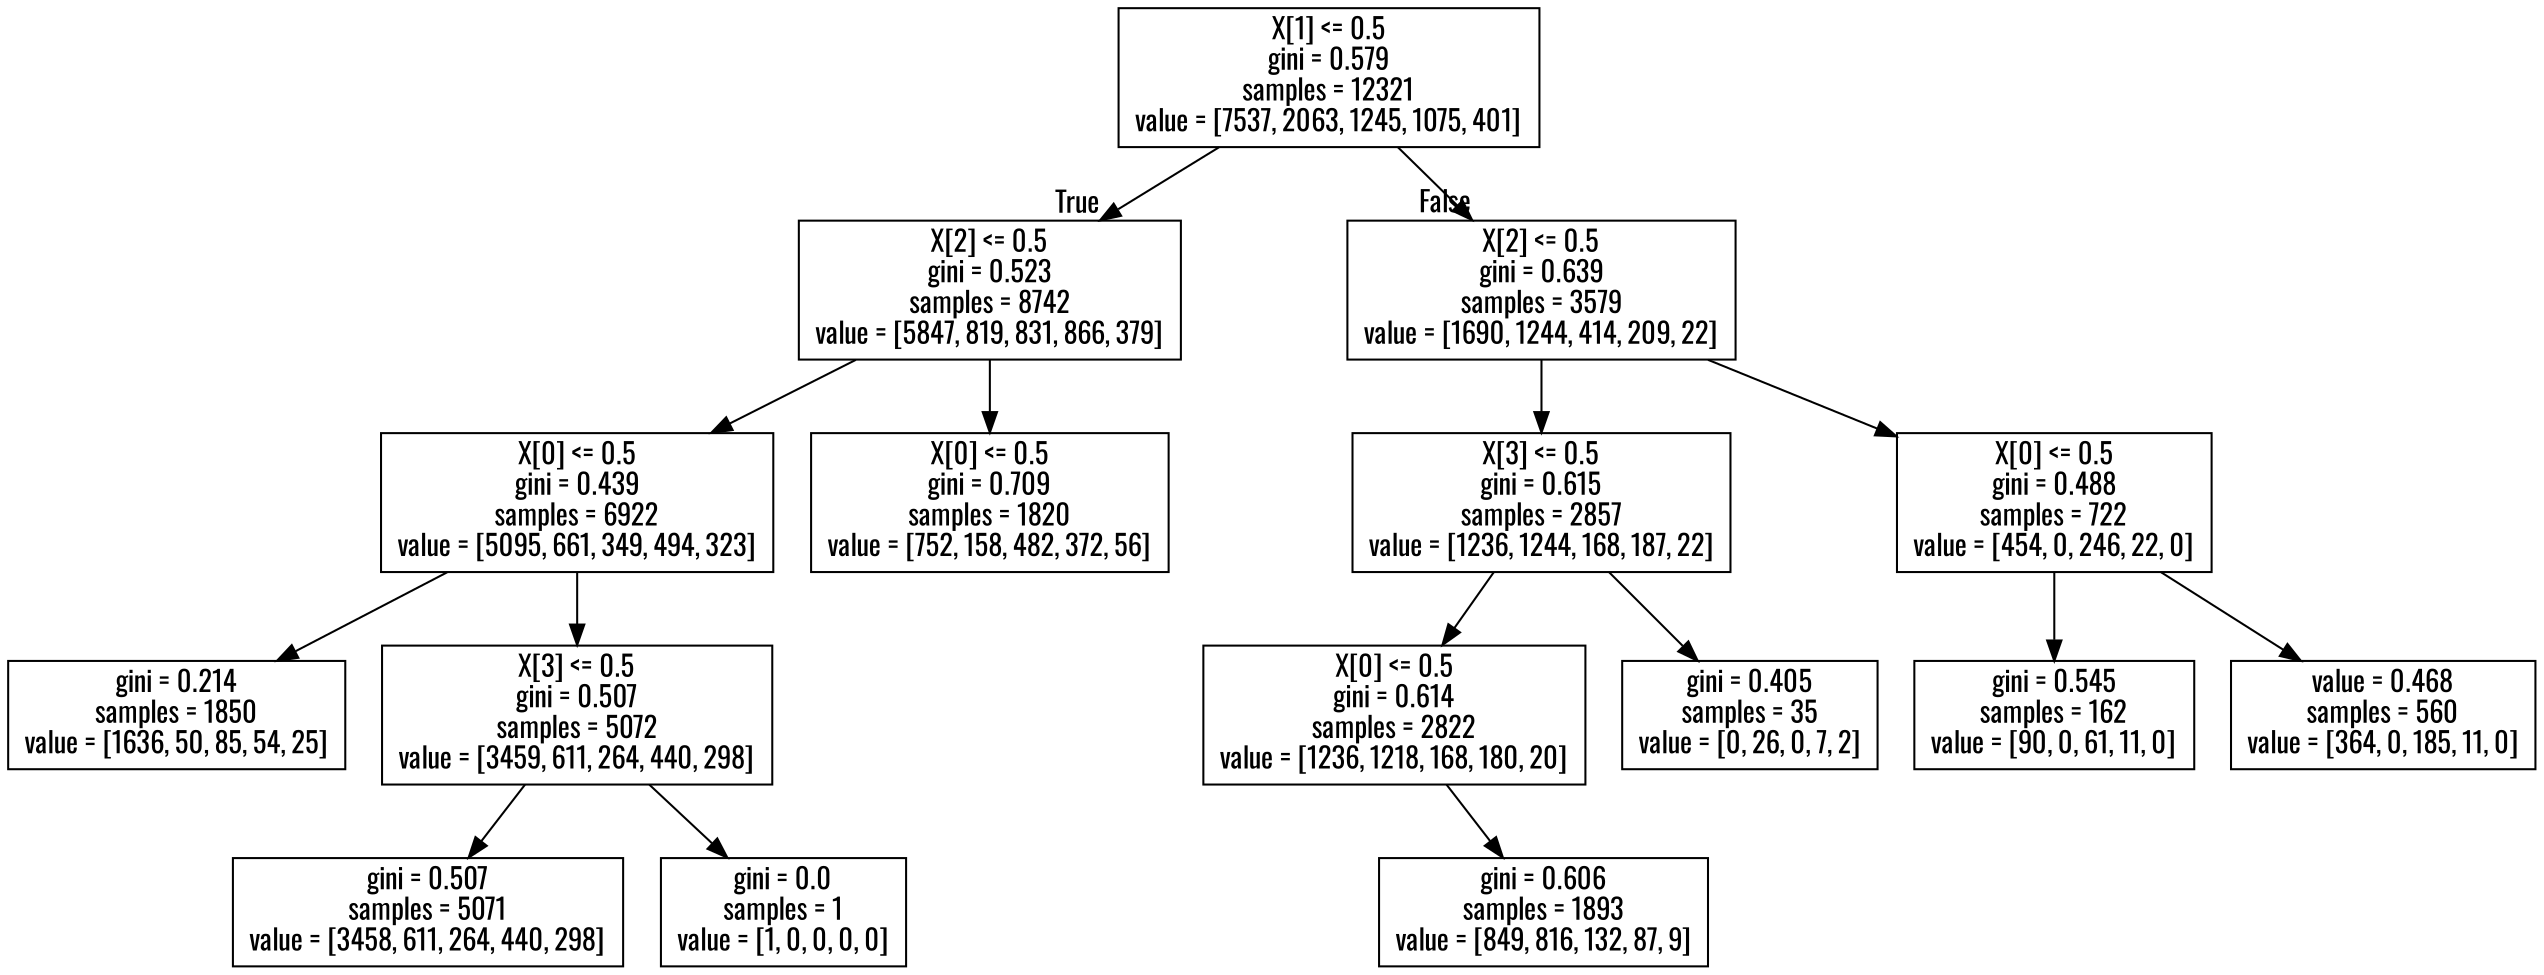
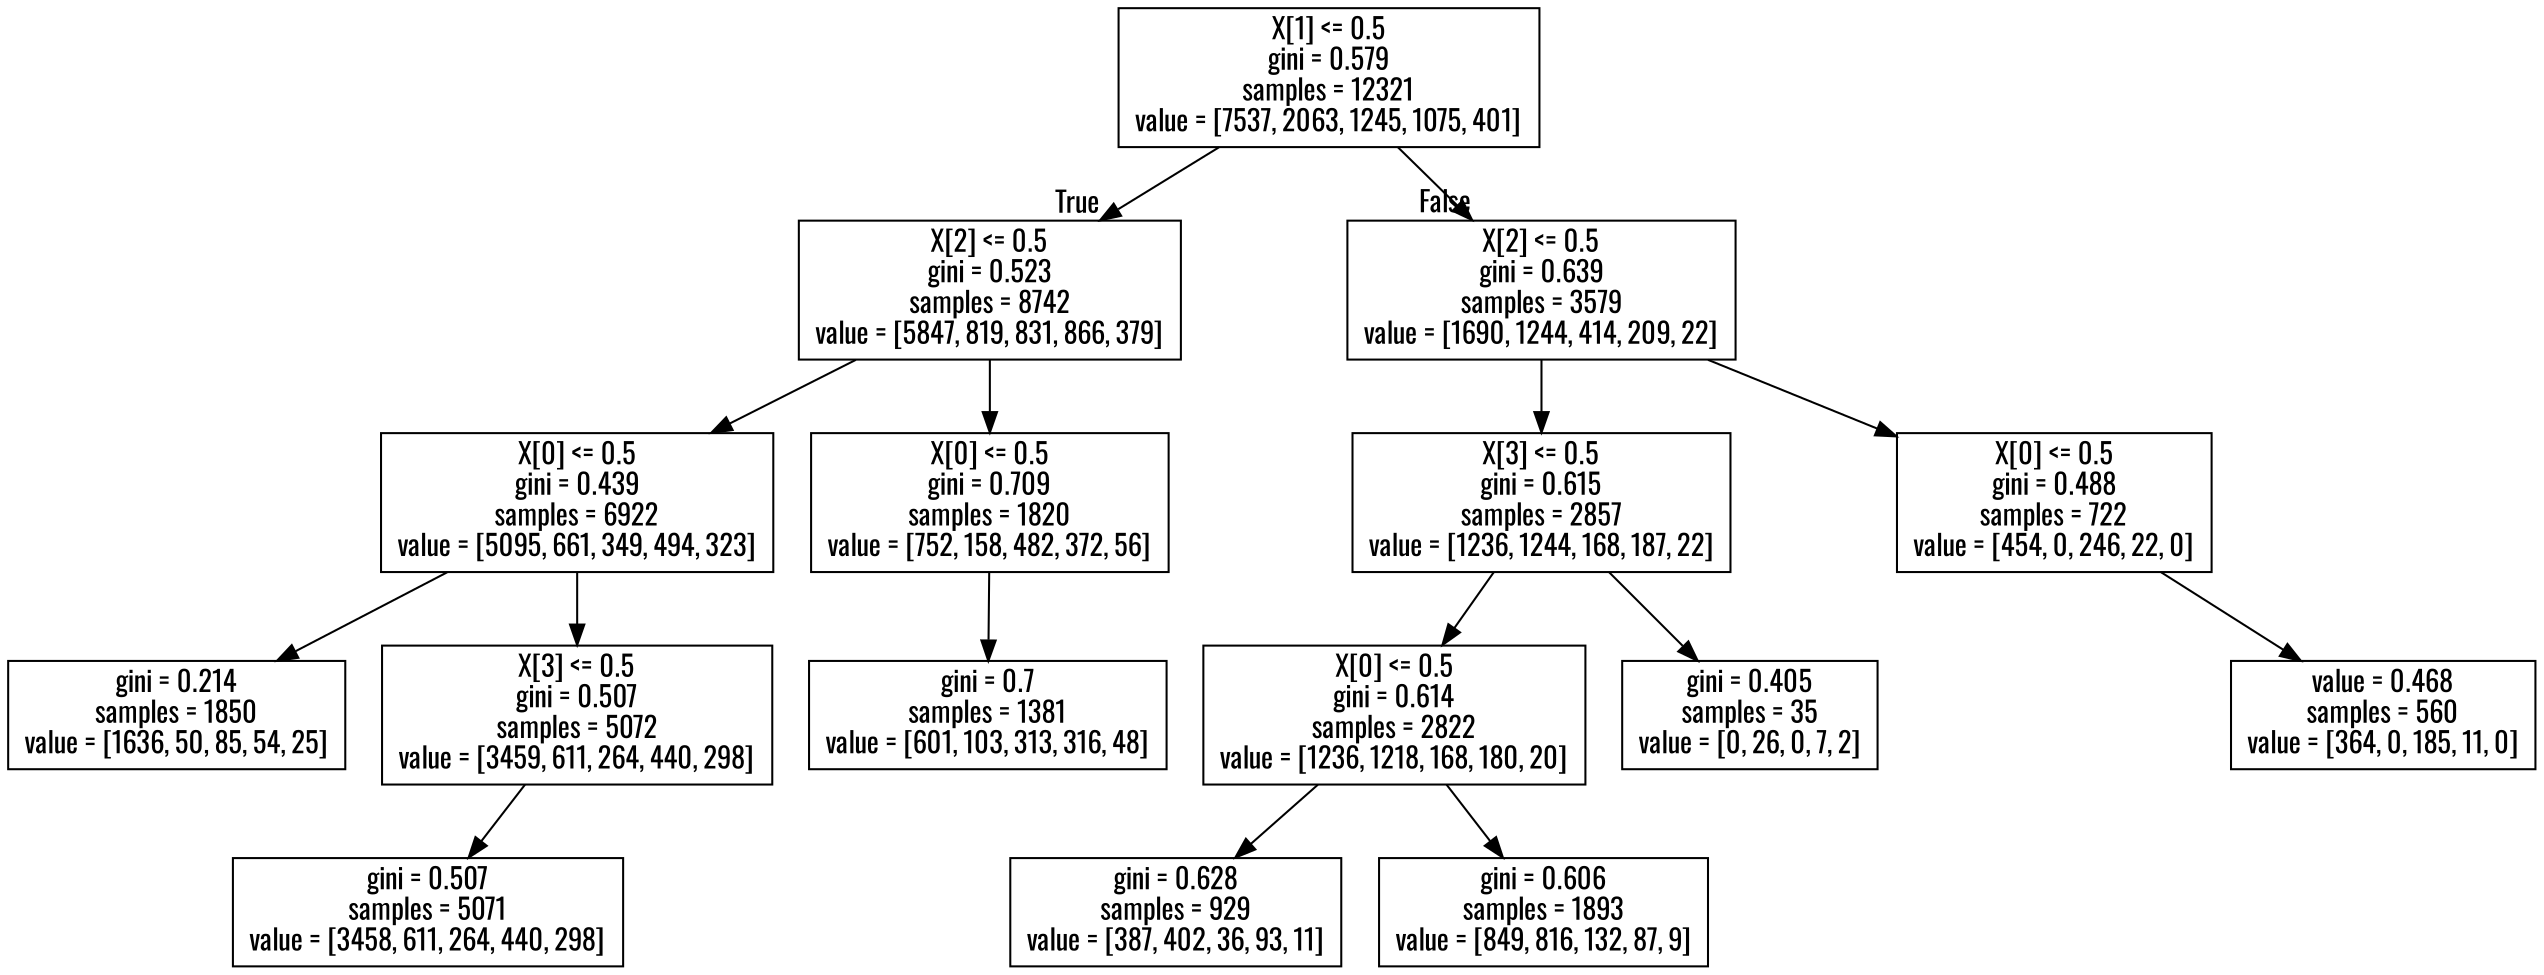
none -> (988, 715)
(2054, 715) -> none
(784, 912) -> none
none -> (1176, 912)
